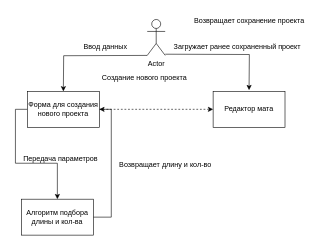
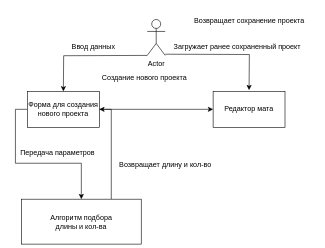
(105, 47) -> (93, 47)
(160, 110) -> (160, 110)
(60, 159) -> (57, 153)
(57, 218) -> (81, 222)
